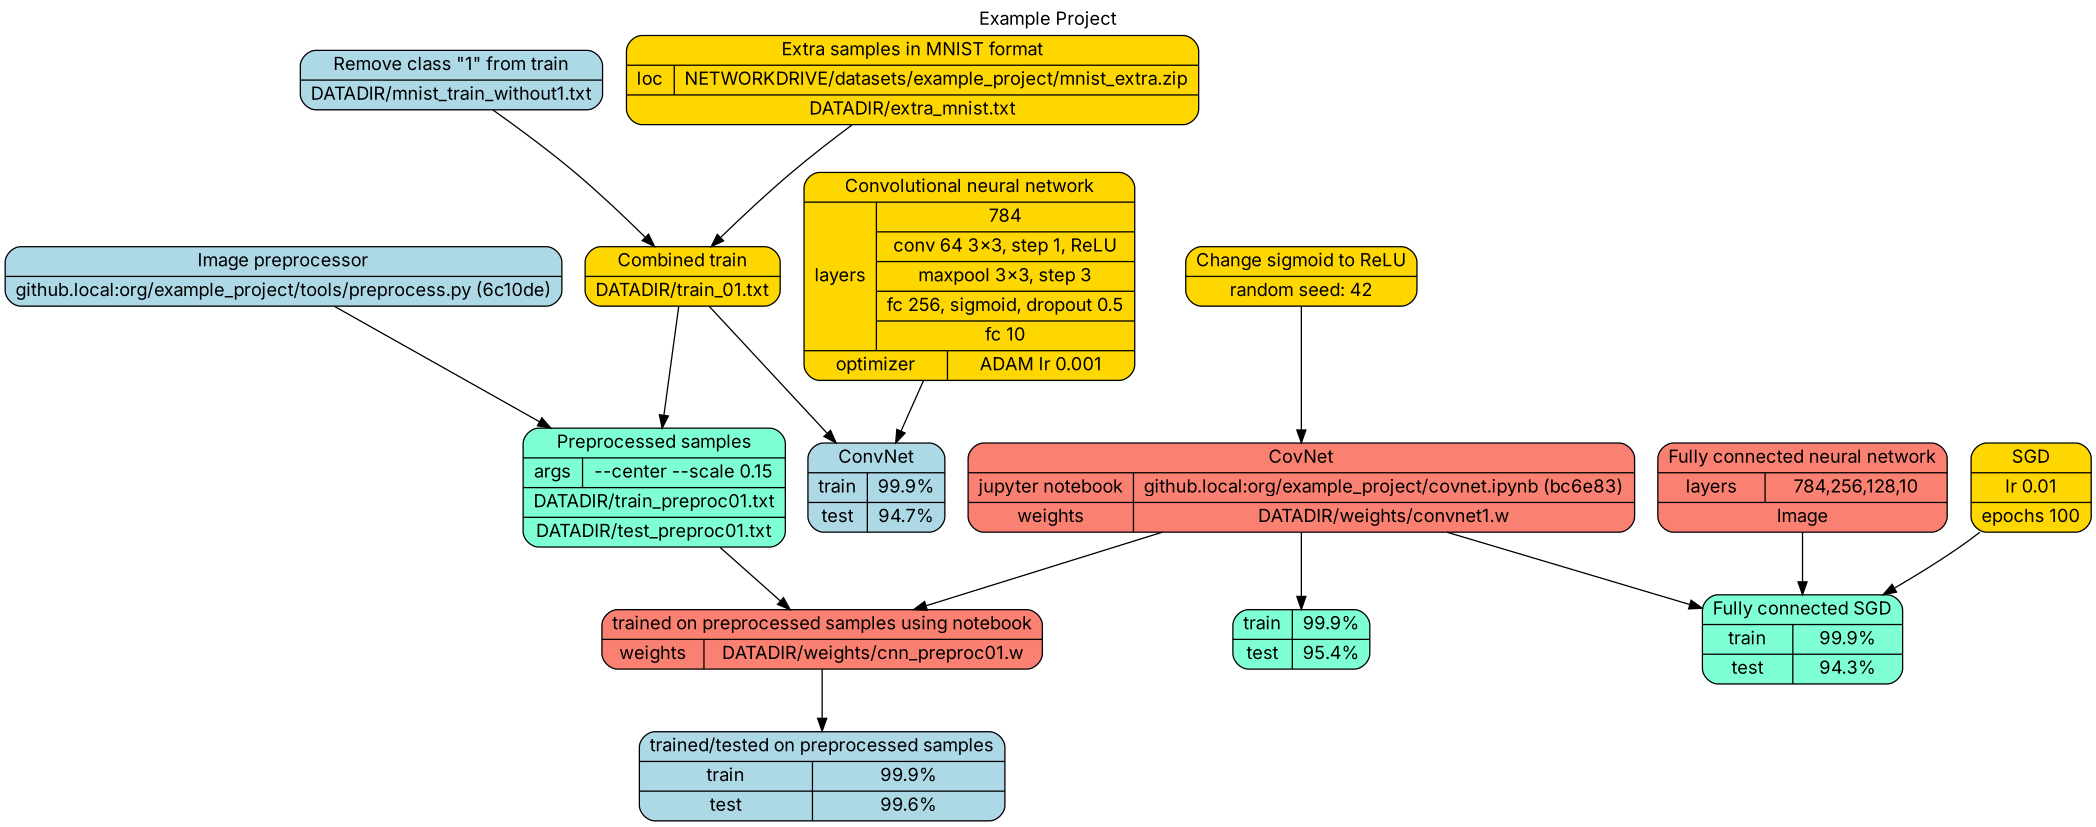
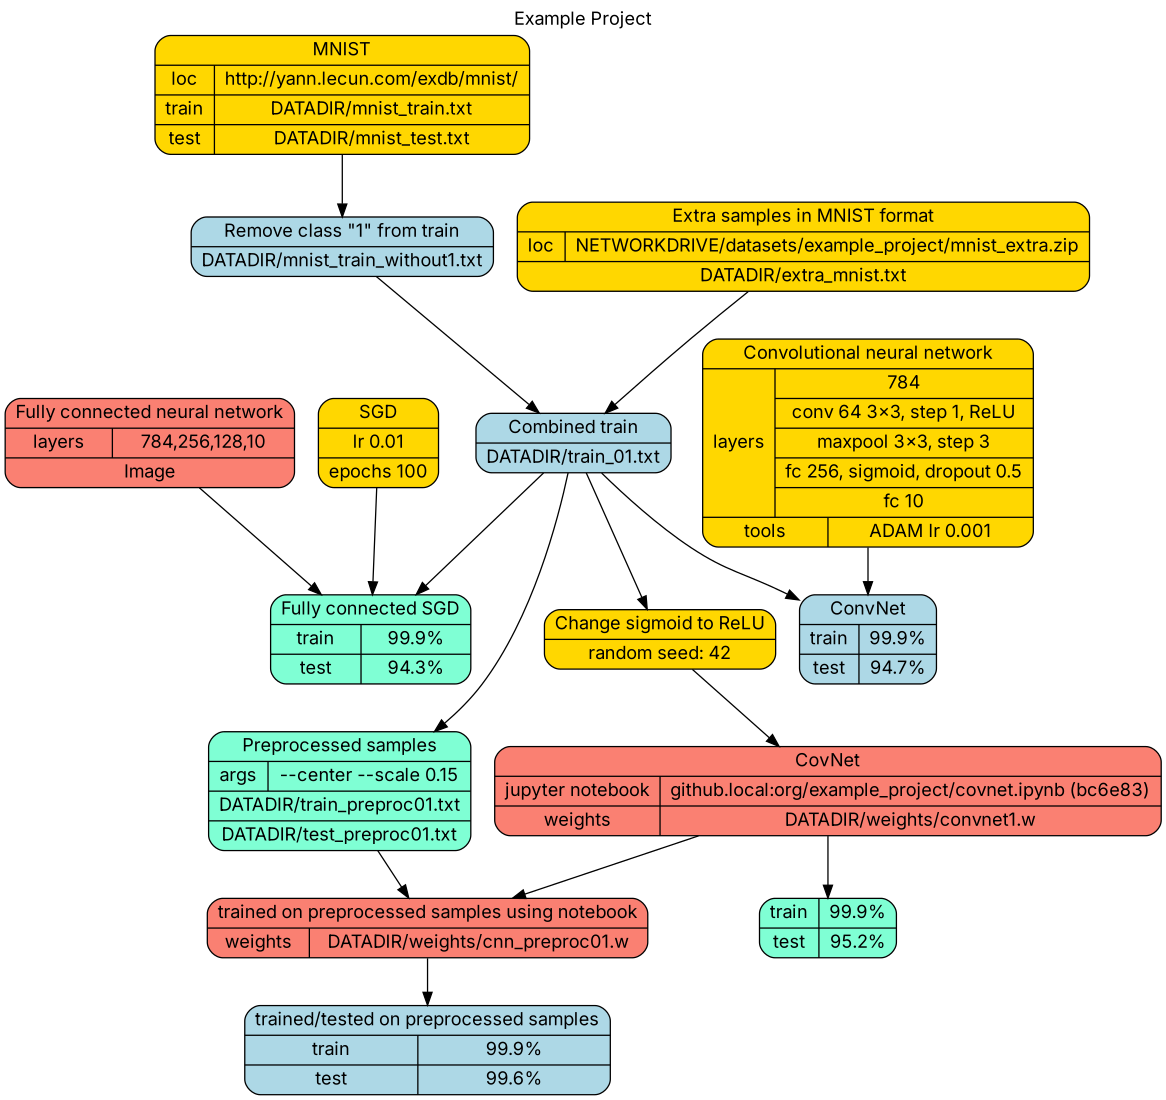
none -> (342, 95)
(284, 276) -> none
(683, 276) -> (574, 443)
(876, 365) -> (765, 532)
none -> (614, 535)
(1568, 568) -> (485, 529)
(1331, 654) -> (858, 942)
